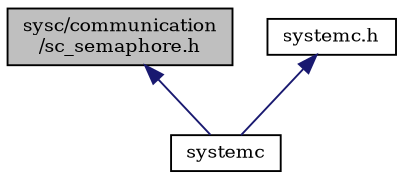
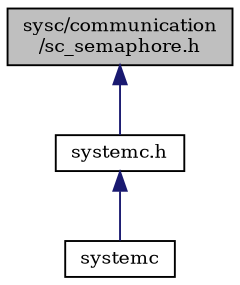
(184, 107) -> (120, 110)
